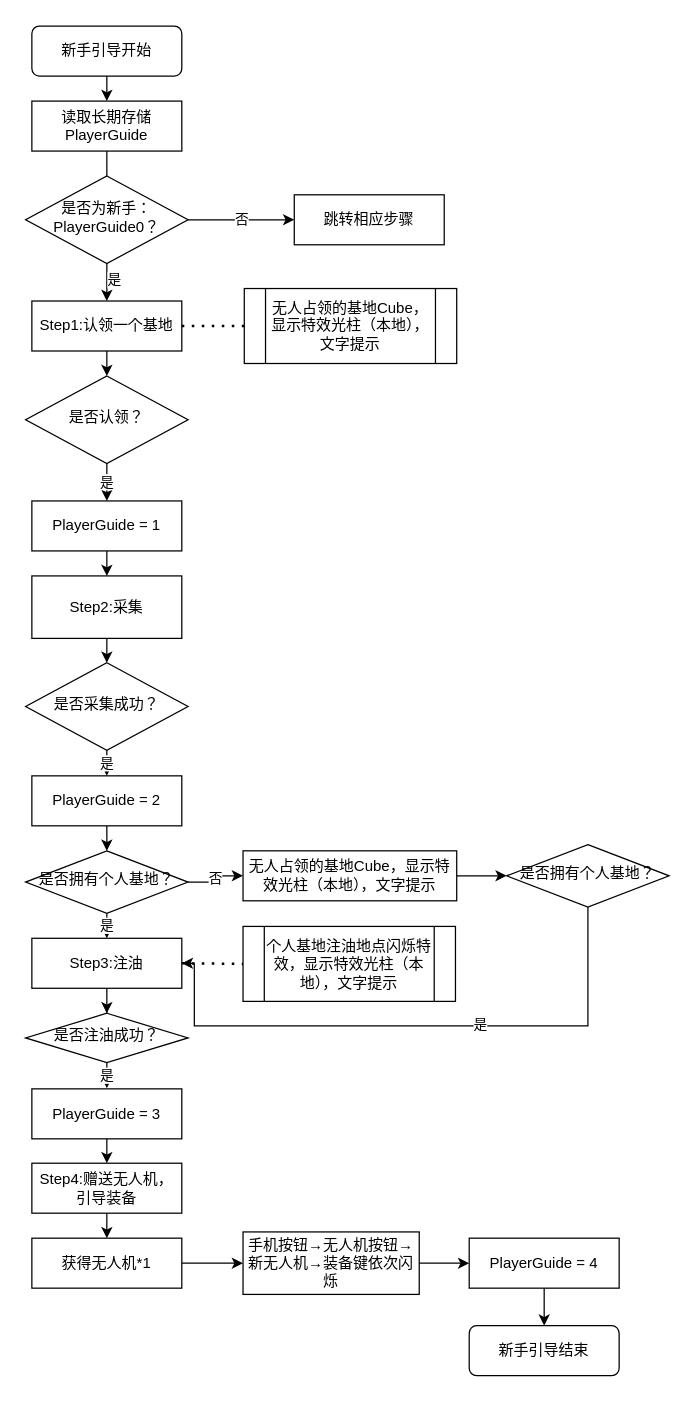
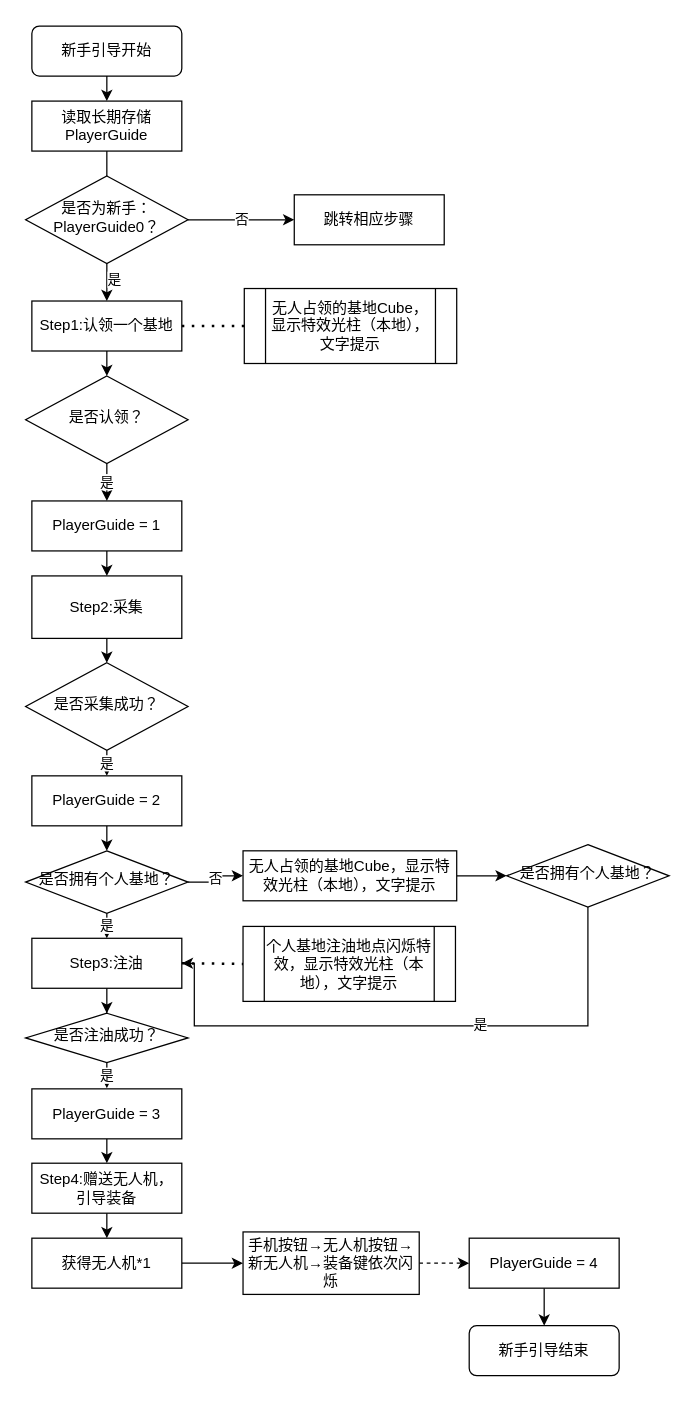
(439, 1263) -> (439, 1263)
